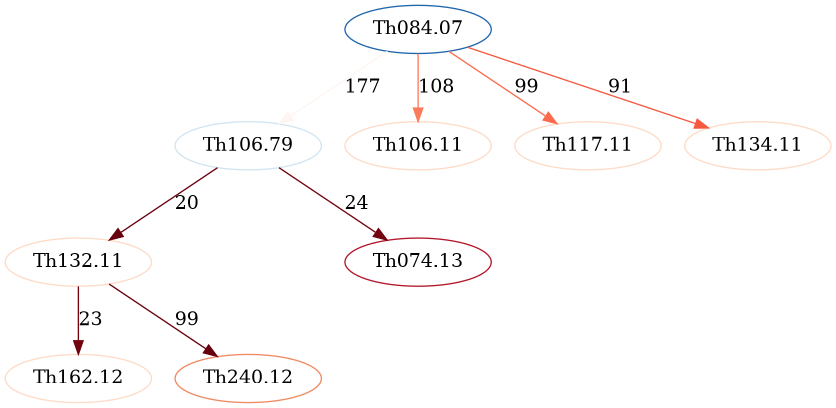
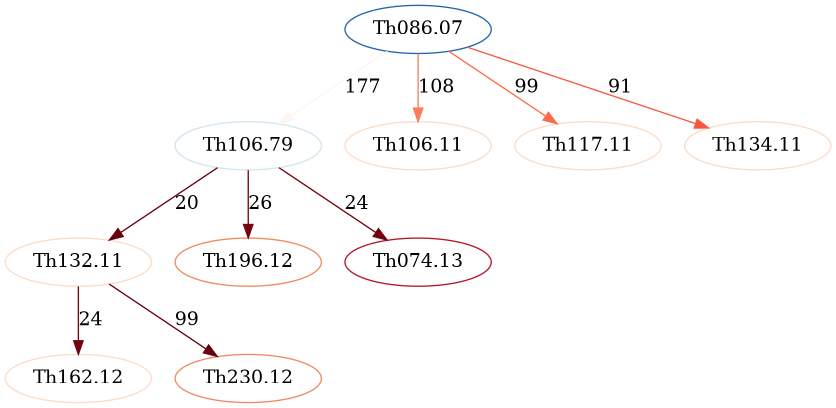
(418, 29) -> (418, 29)
none -> (248, 262)
(91, 320) -> (91, 320)
(248, 379) -> (248, 379)
